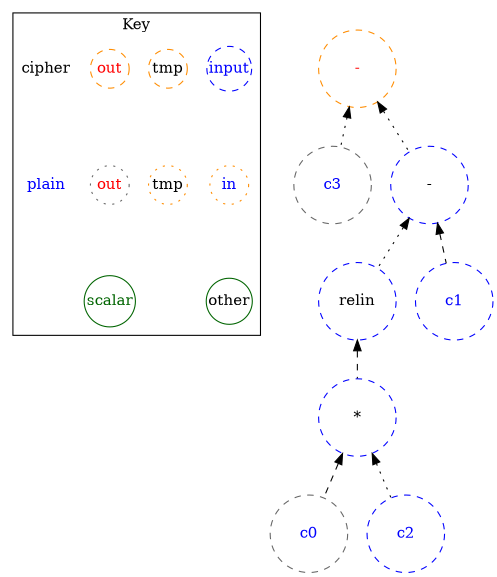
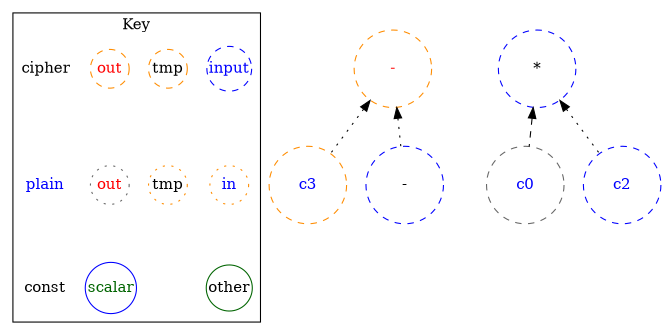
(333, 185) -> (308, 185)
none -> (45, 288)
(110, 301) -> (111, 288)
(357, 301) -> none
(454, 301) -> none
